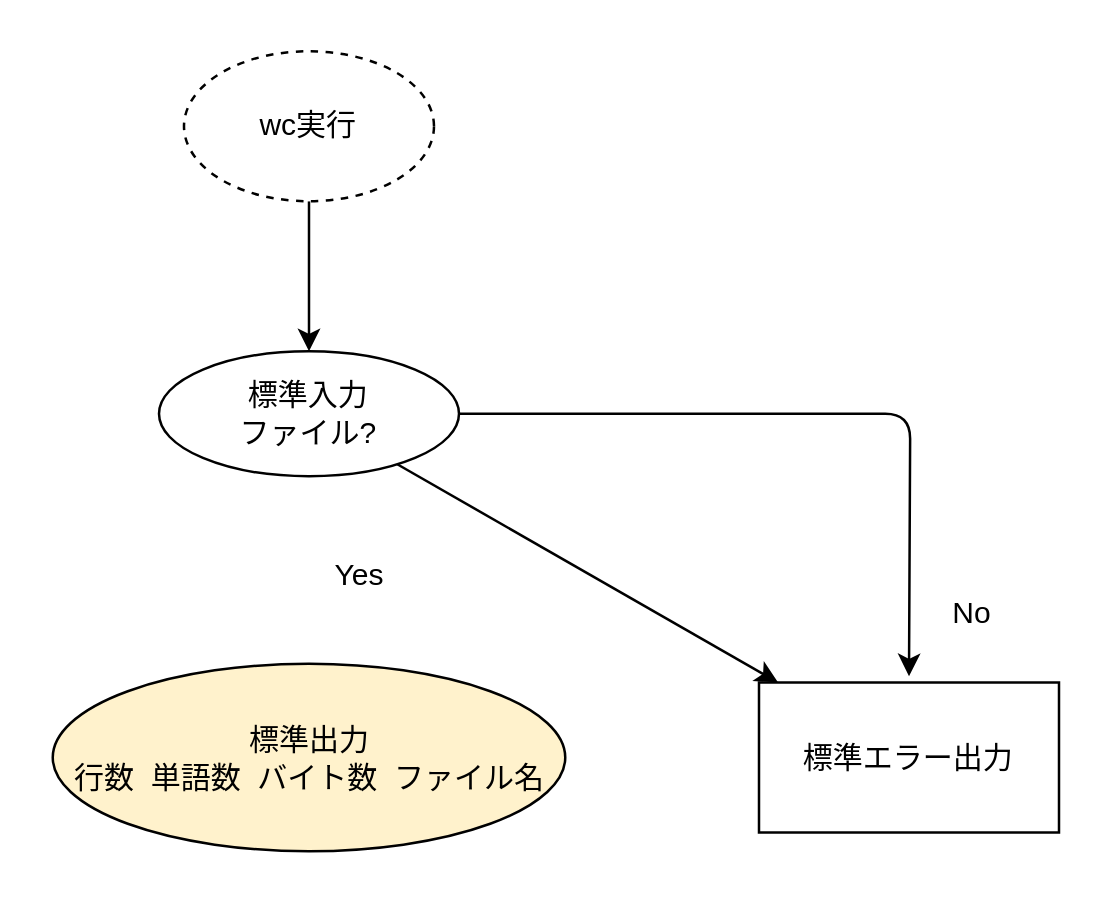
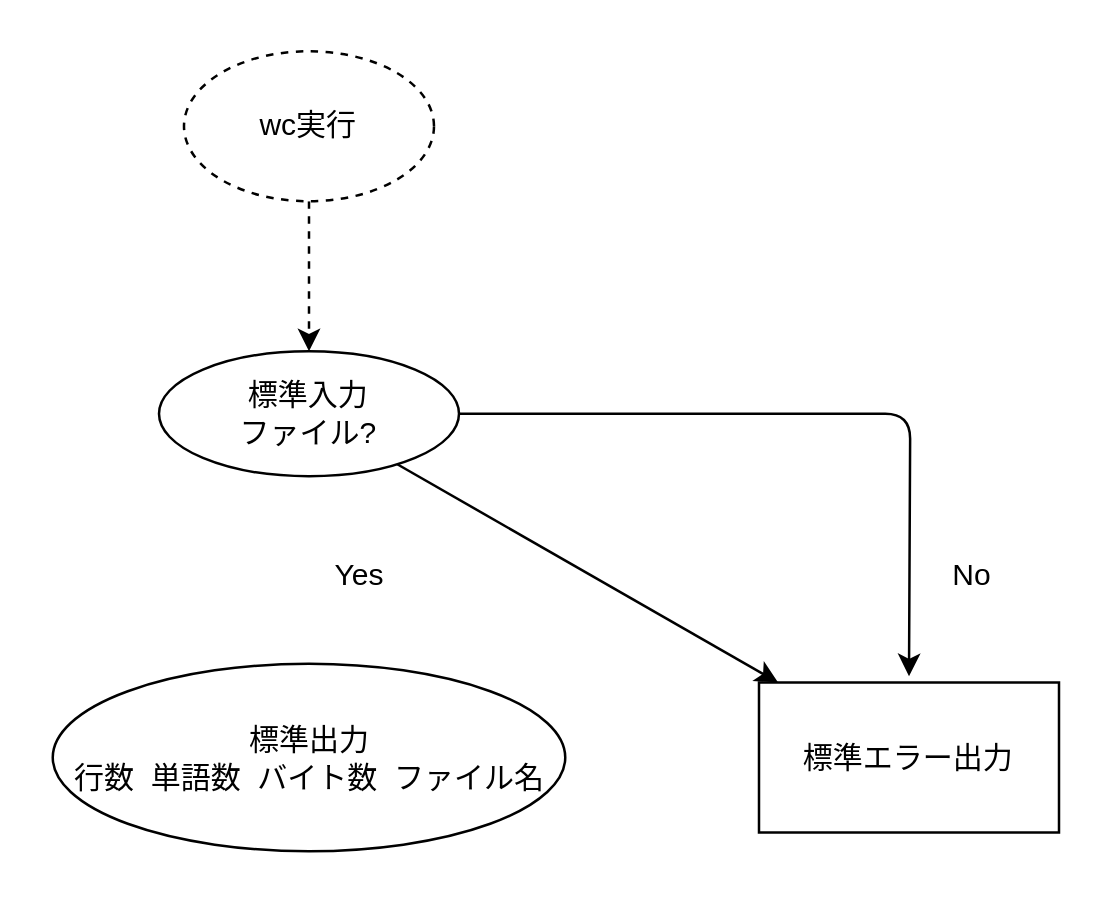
(309, 271) -> (309, 271)
(971, 614) -> (971, 576)
(309, 758) -> (309, 758)
